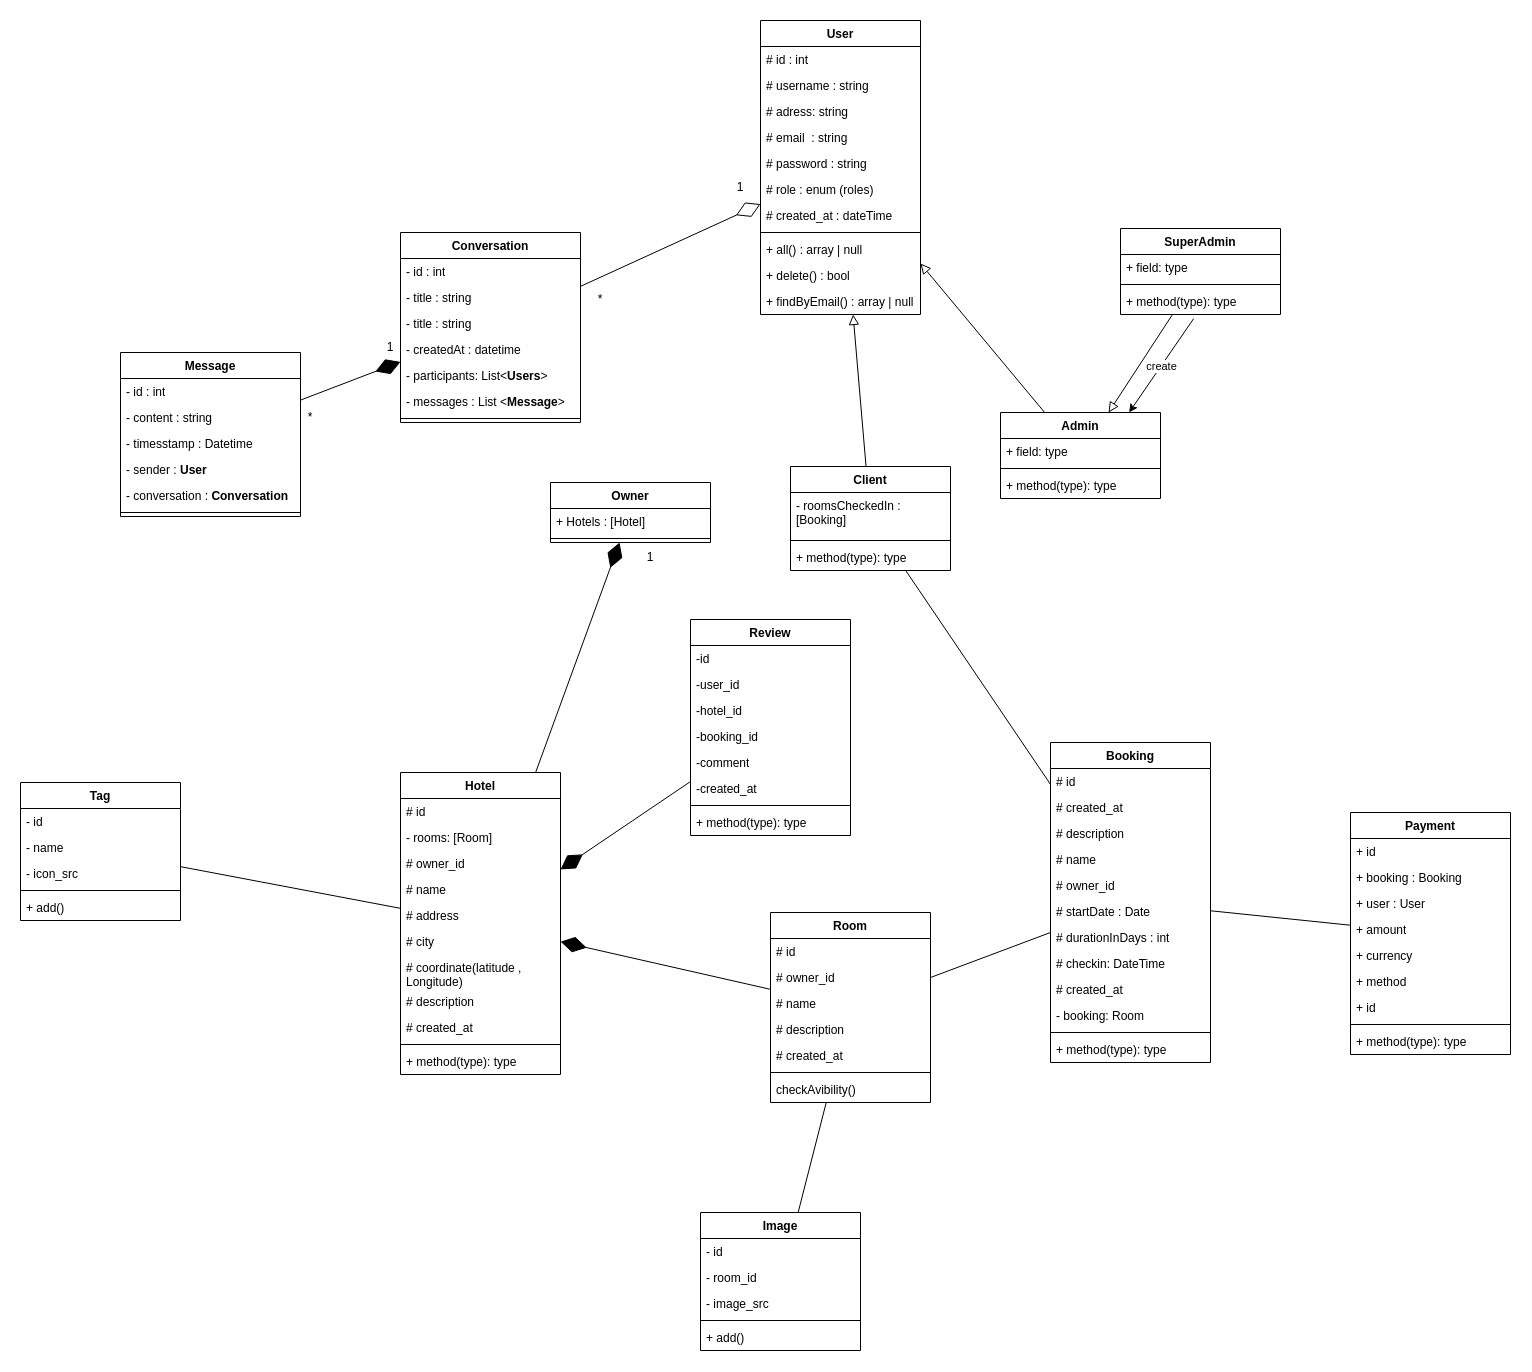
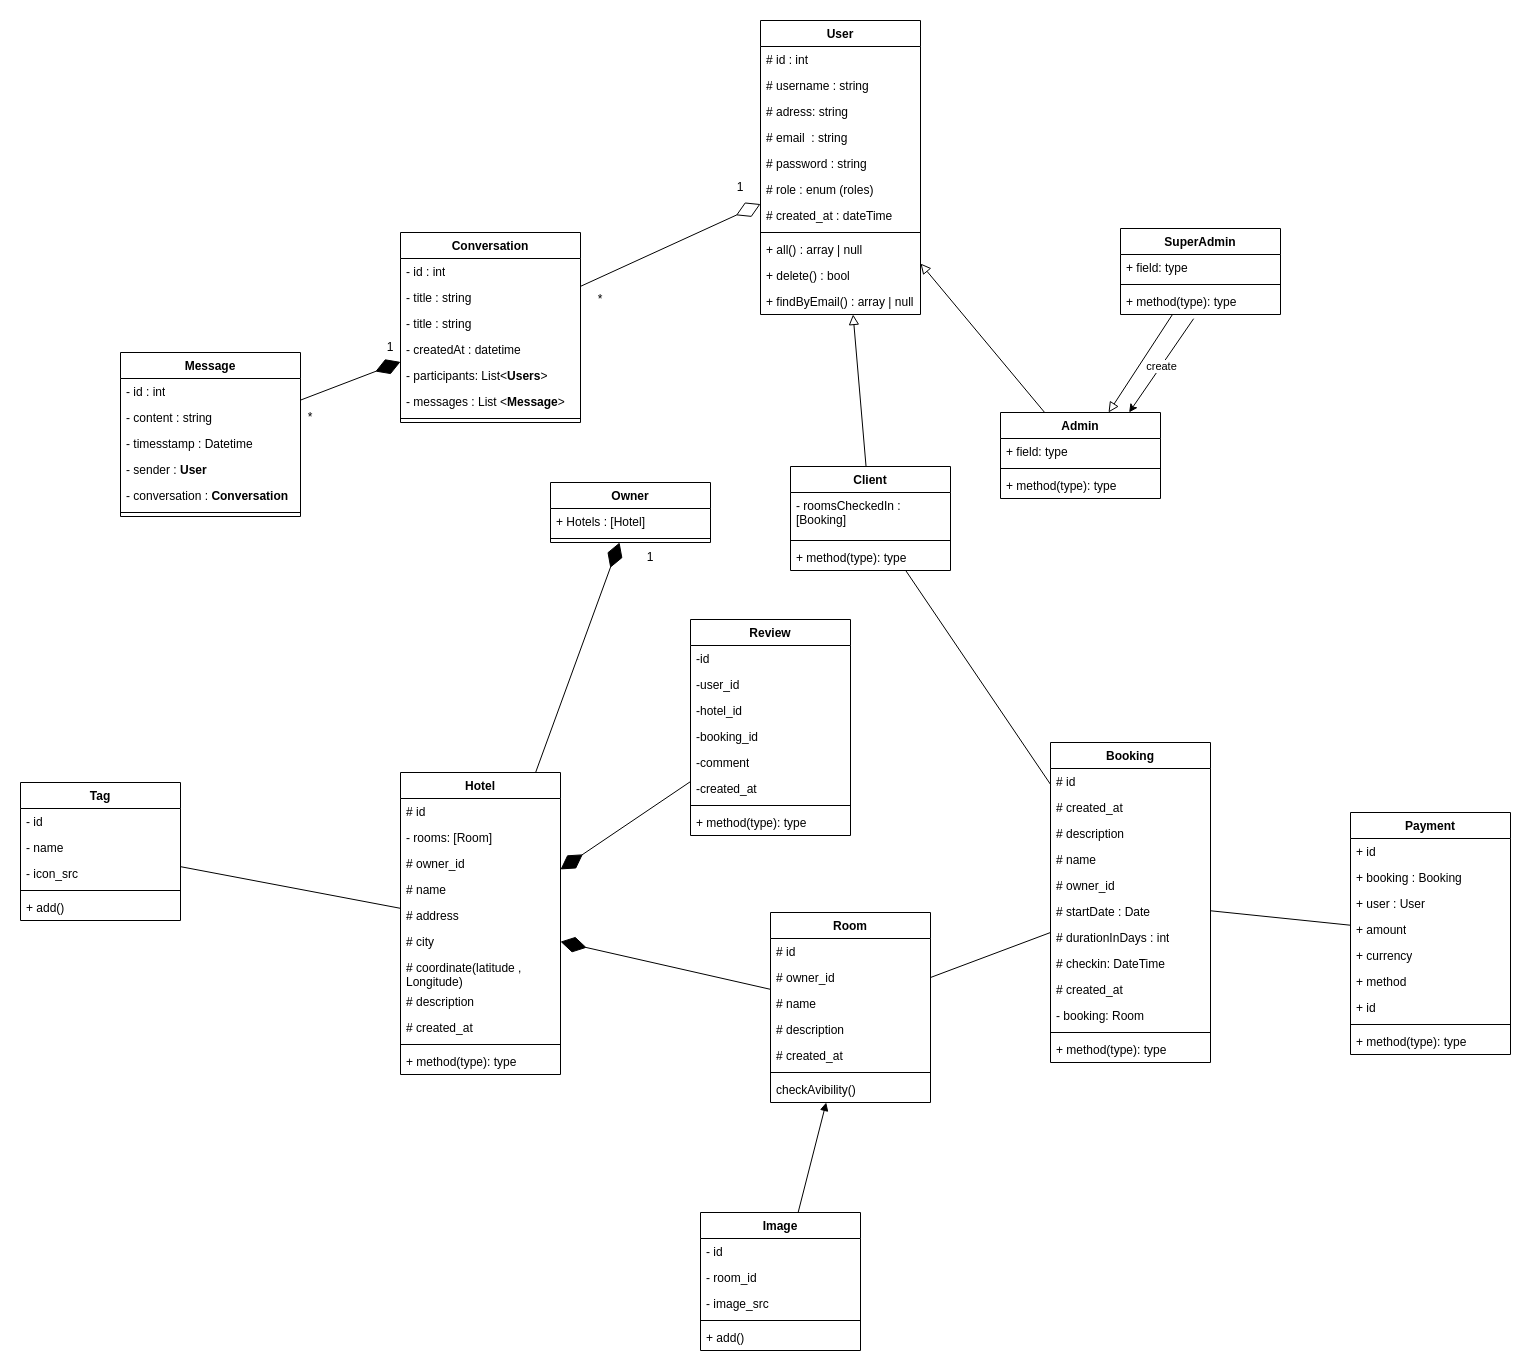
(825, 1108) -> (824, 1111)
